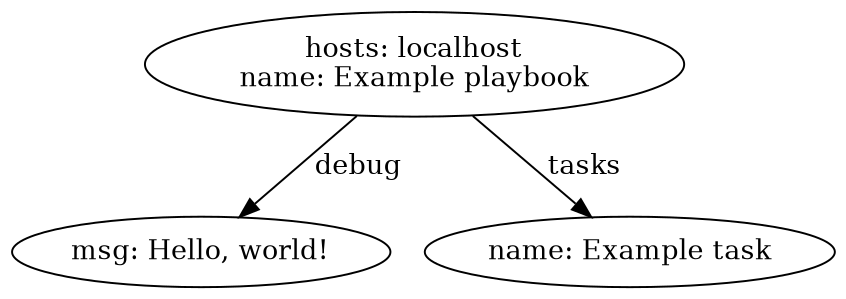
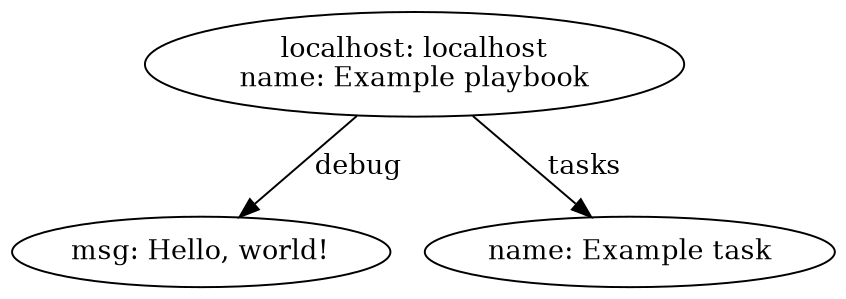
(415, 64) -> (415, 64)
